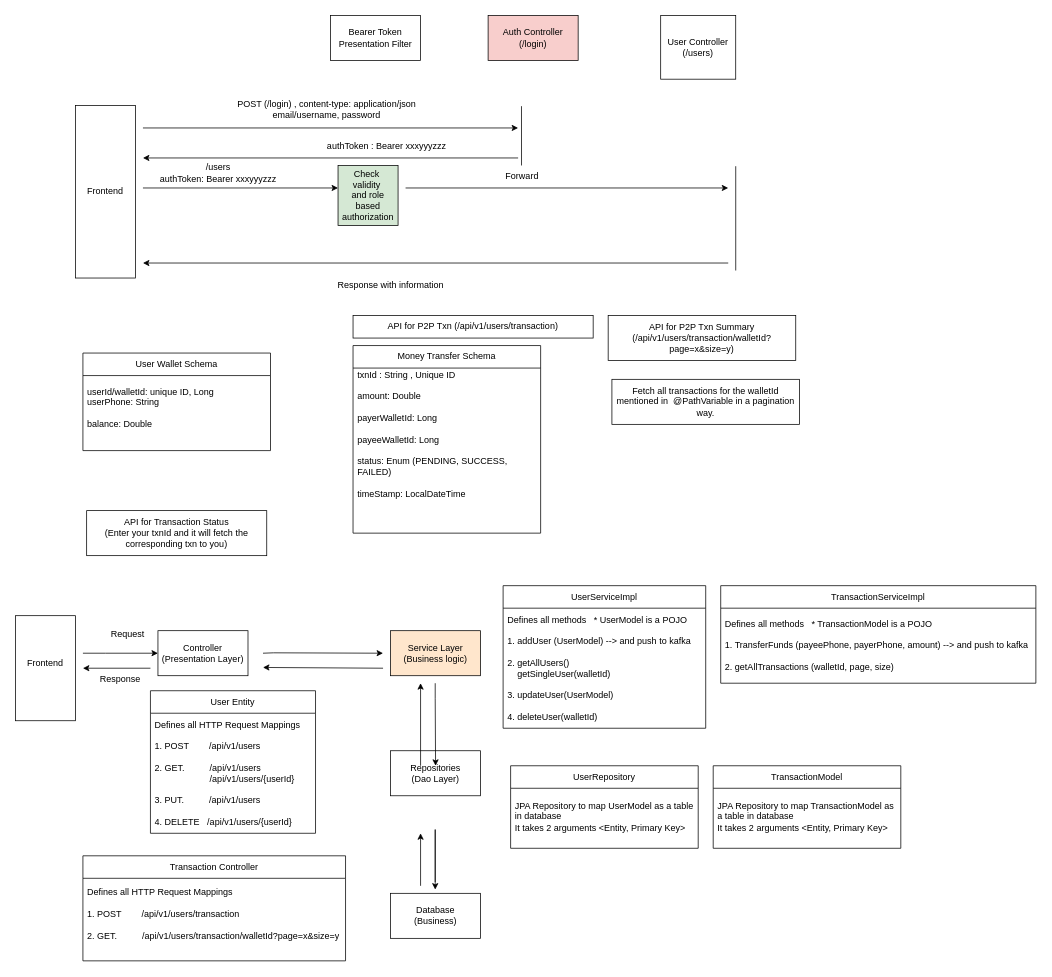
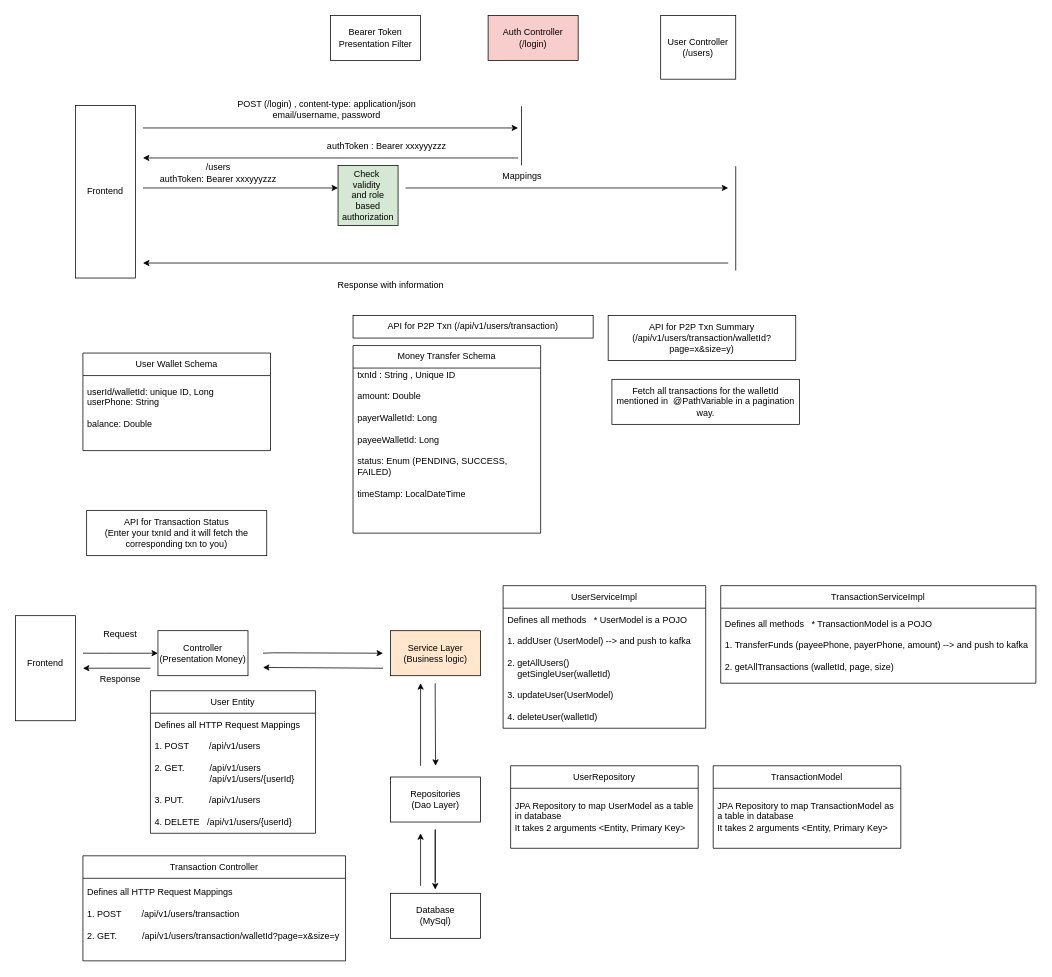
(522, 177) -> (522, 177)
(128, 634) -> (120, 634)
(203, 653) -> (203, 653)
(435, 773) -> (435, 799)
(435, 915) -> (435, 915)
